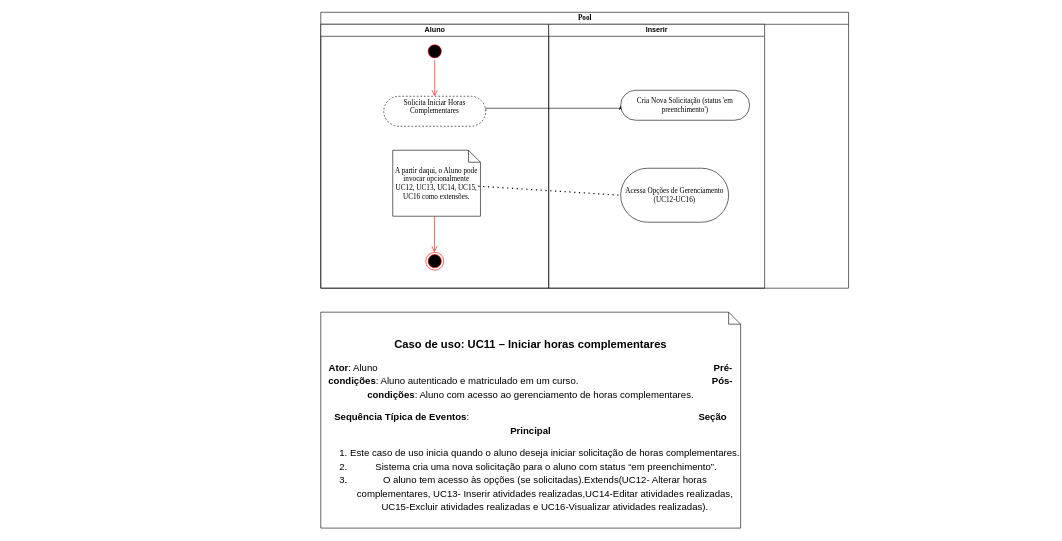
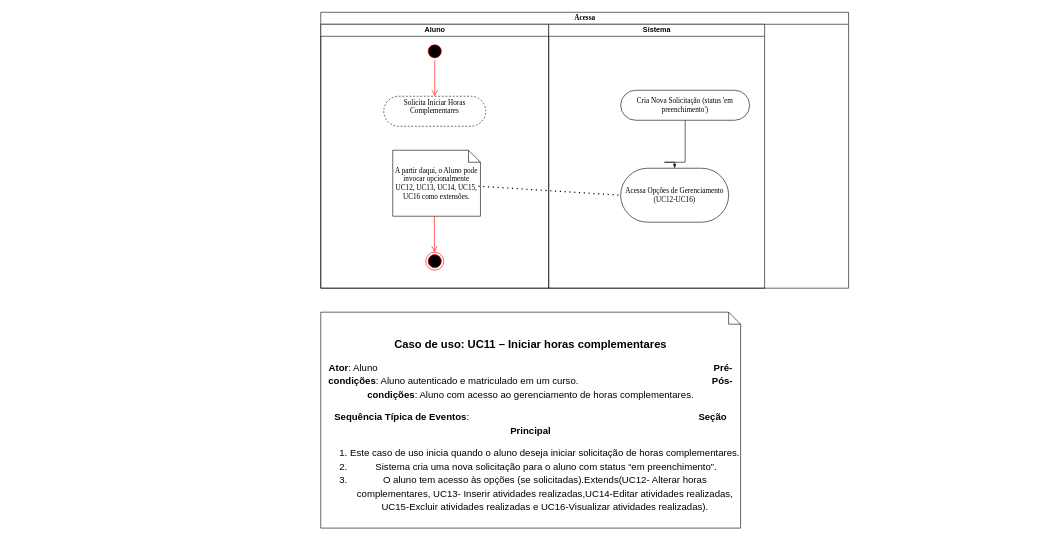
(585, 18) -> (585, 18)
(657, 30) -> (657, 30)
(553, 108) -> none
none -> (665, 162)
